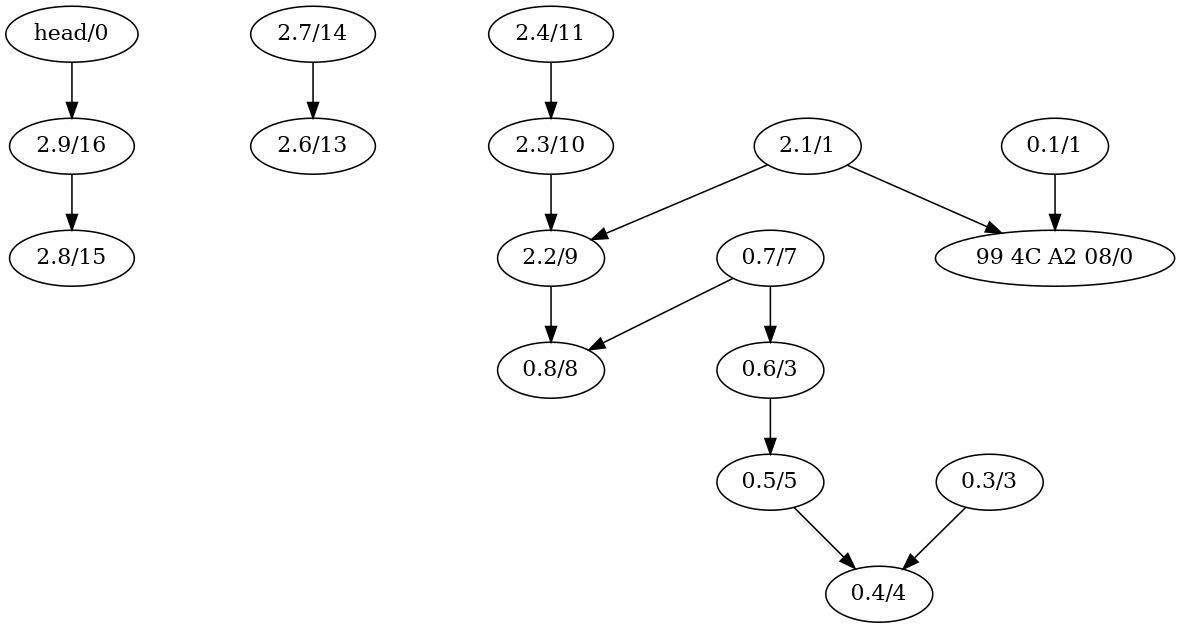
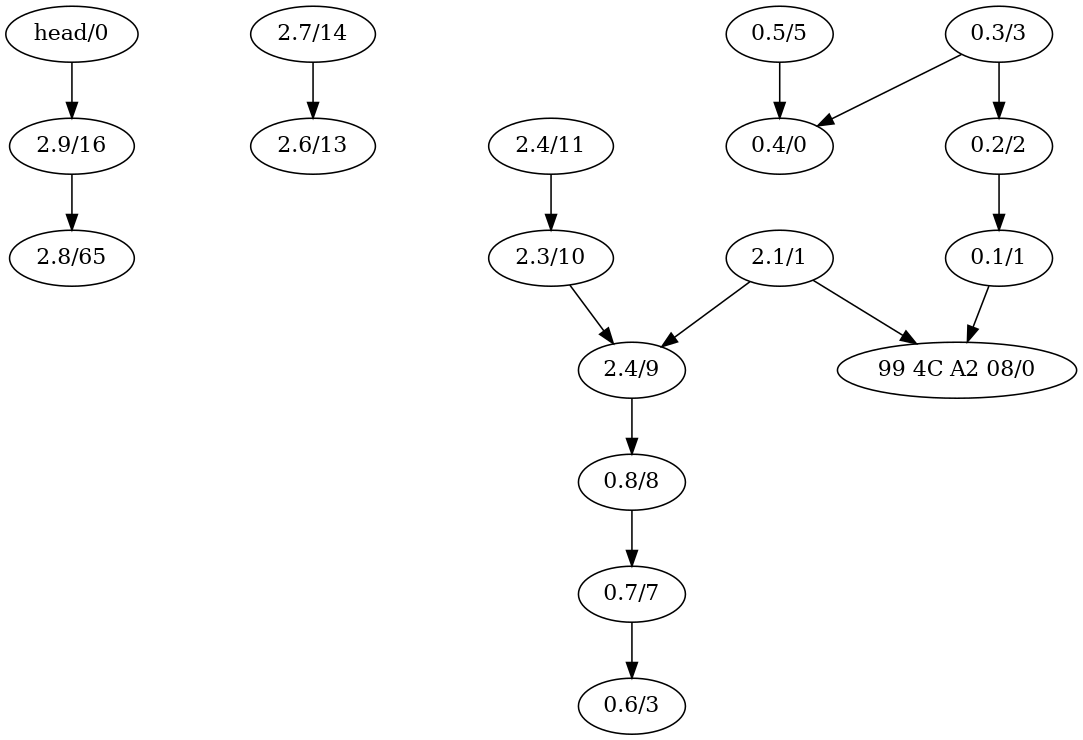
none -> (999, 146)
(72, 258) -> (72, 258)
(551, 258) -> (632, 370)
(668, 311) -> (632, 531)
(770, 419) -> none
(879, 594) -> (780, 146)
